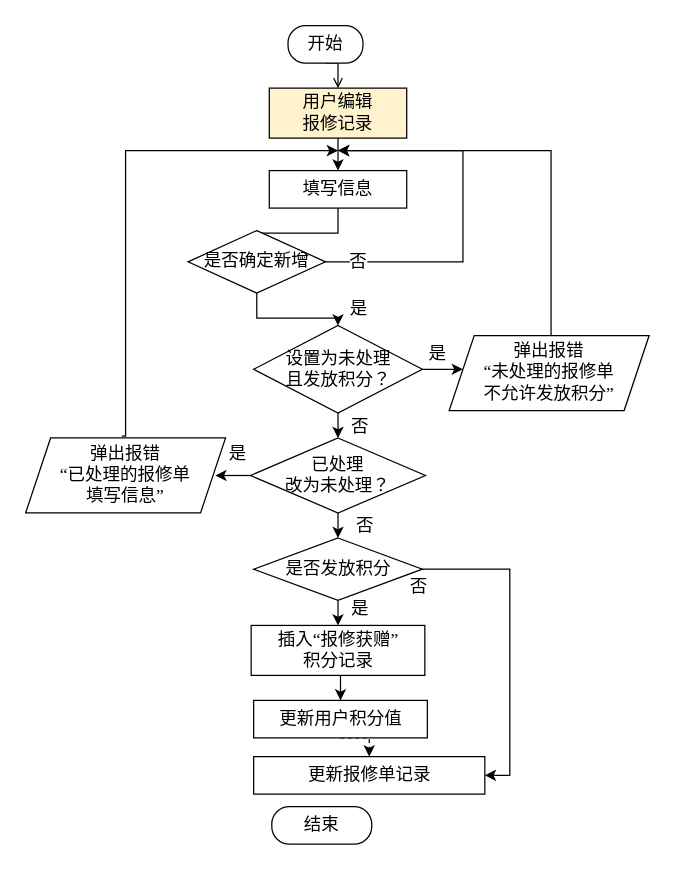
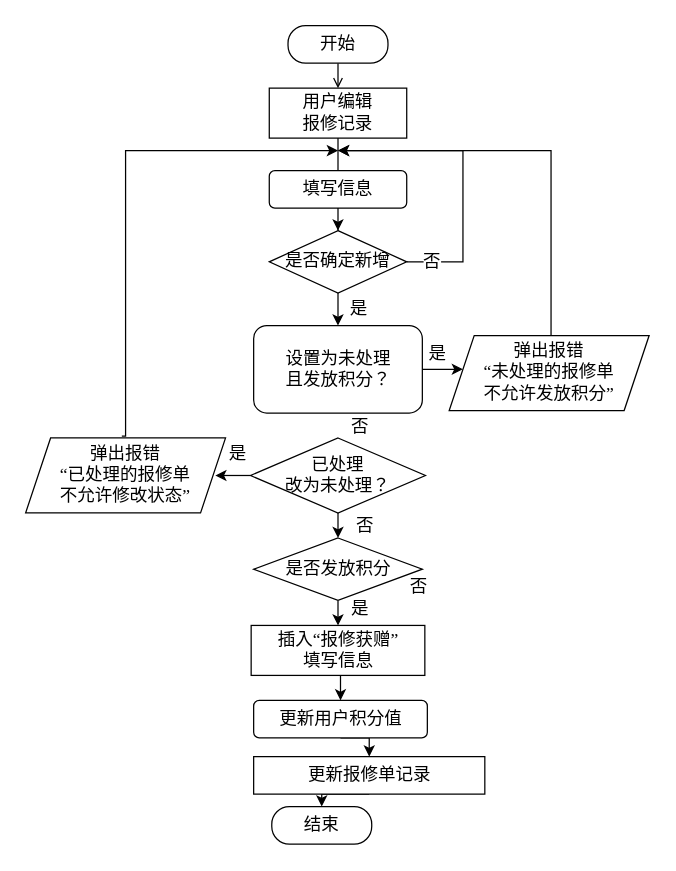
(326, 44) -> (338, 44)
(338, 113) -> (338, 113)
(338, 161) -> (338, 164)
(338, 189) -> (338, 189)
(257, 262) -> (338, 262)
(338, 369) -> (338, 369)
(338, 421) -> none
(126, 476) -> (126, 476)
(510, 637) -> none
(339, 651) -> (339, 651)
(341, 719) -> (341, 719)
(369, 745) -> (369, 745)
none -> (323, 794)
